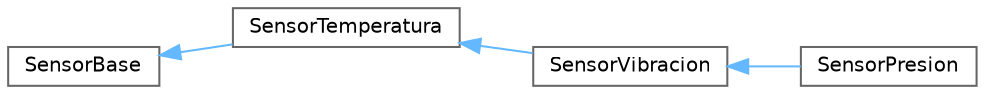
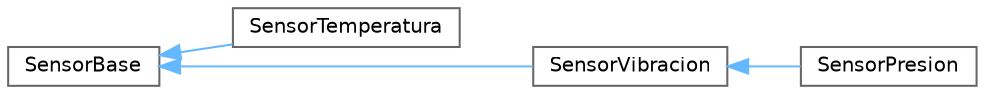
(506, 50) -> (357, 66)
